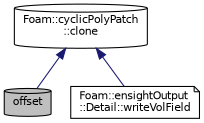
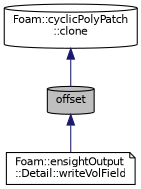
(113, 72) -> (71, 139)
